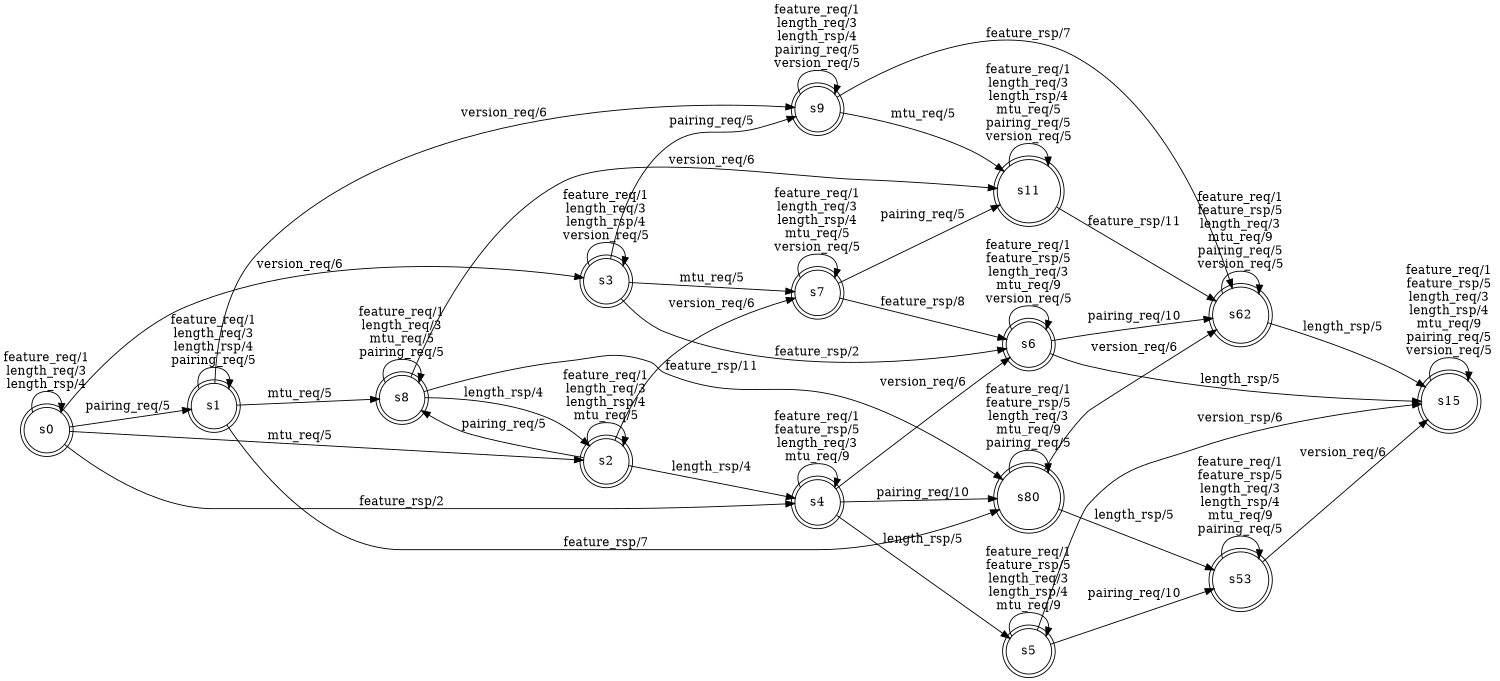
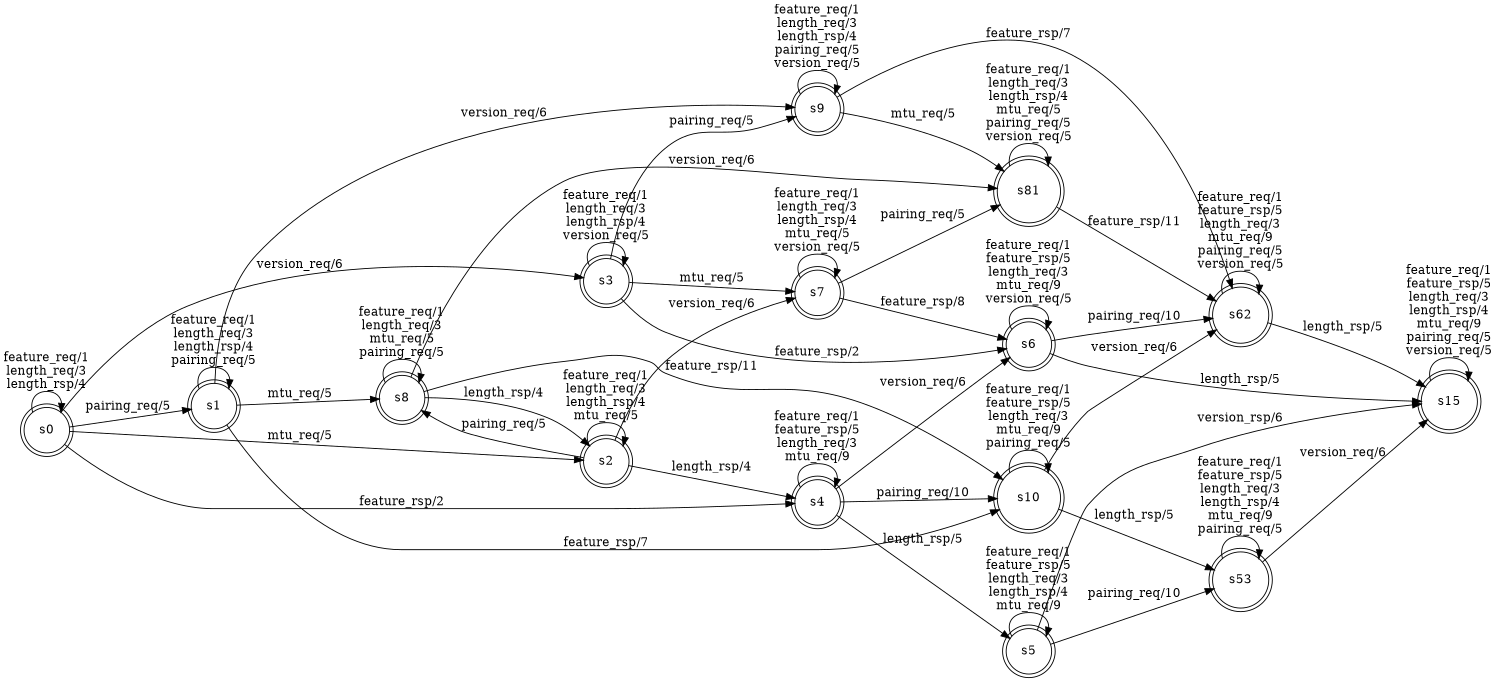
(1029, 191) -> (1029, 191)
(1029, 498) -> (1029, 498)
